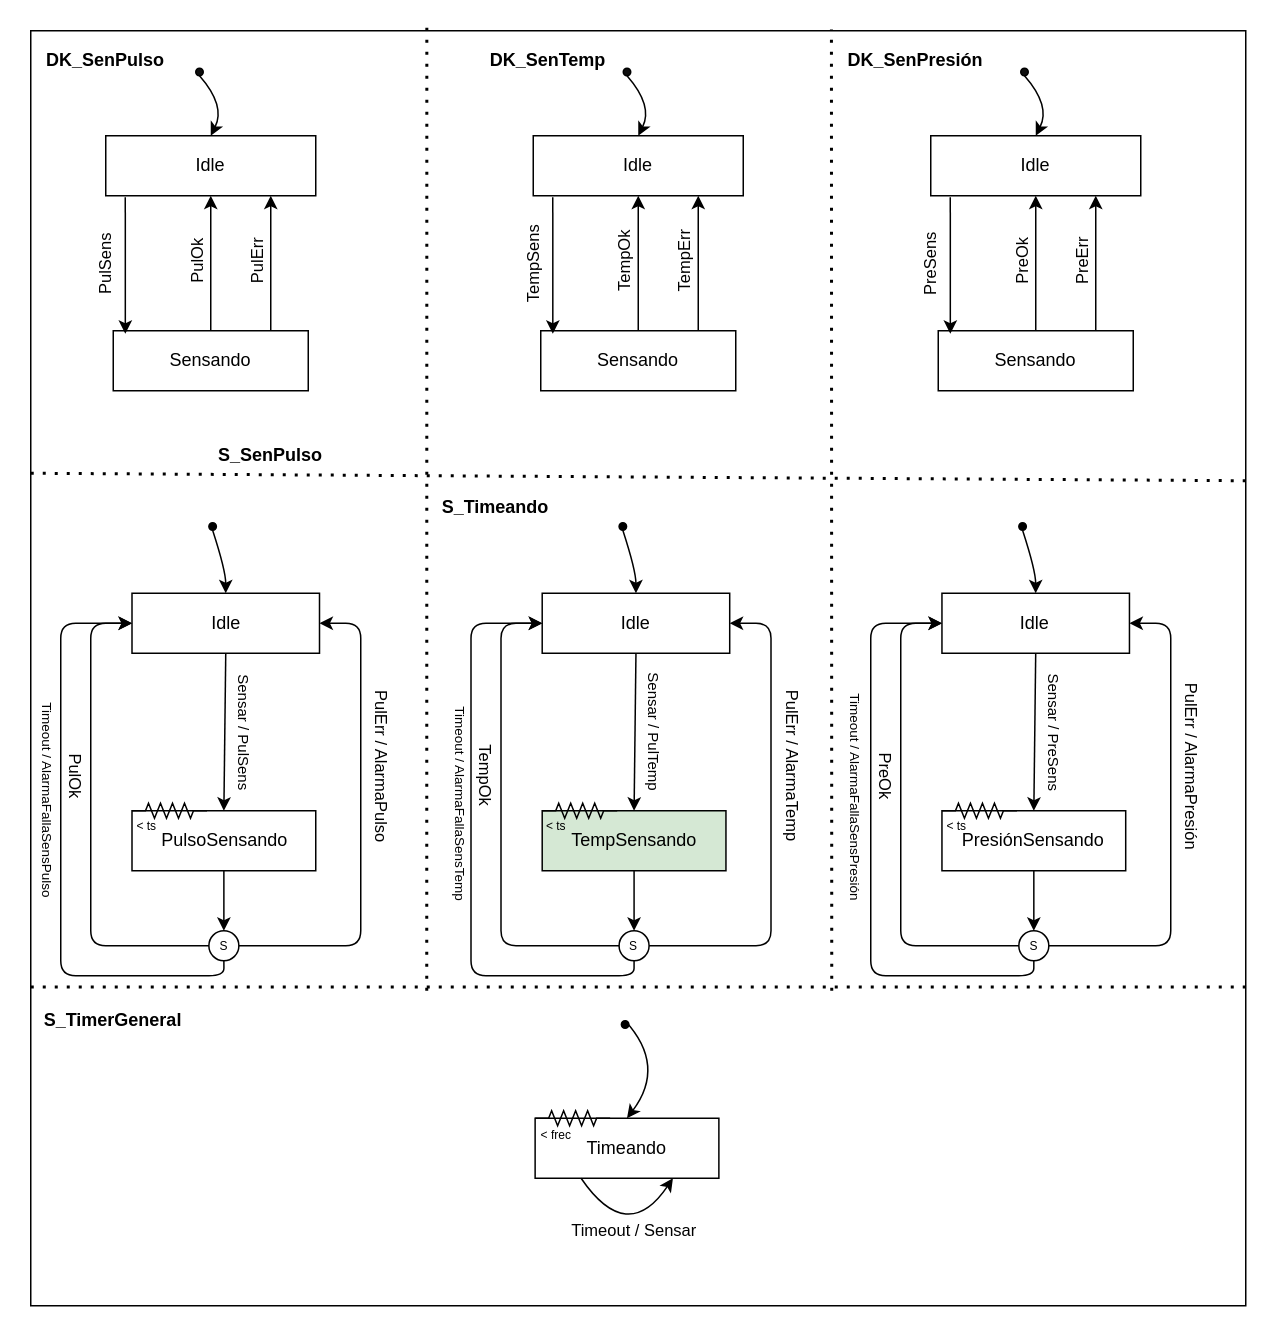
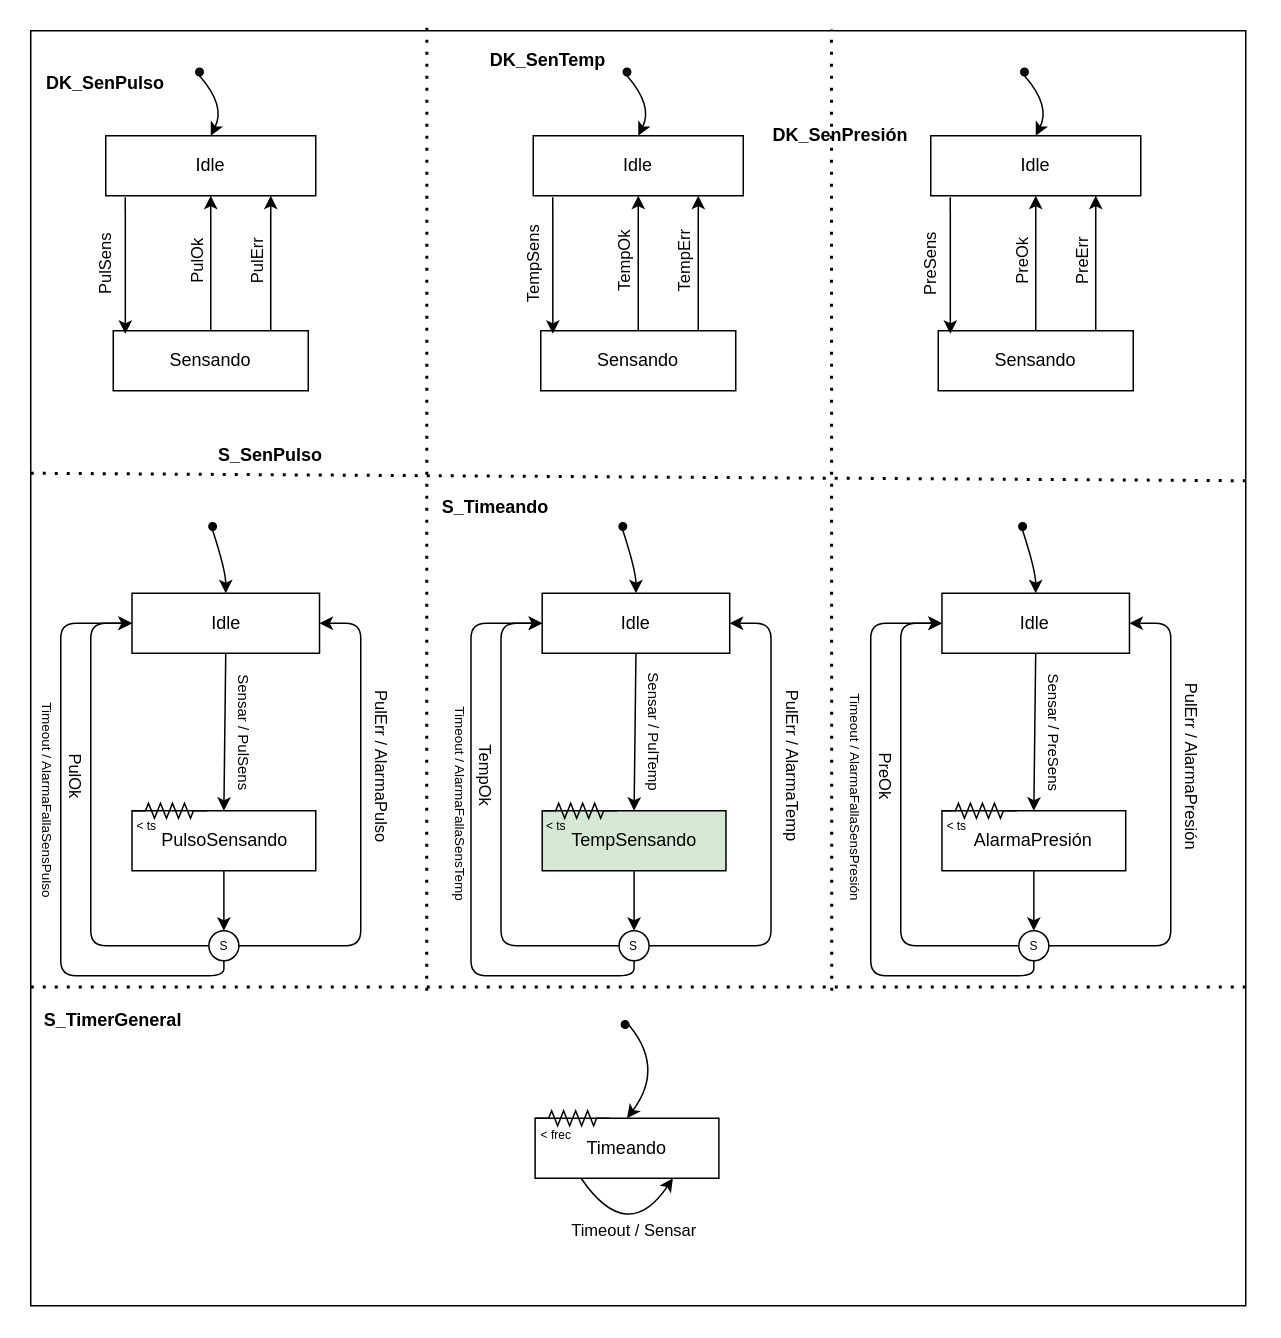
(106, 61) -> (106, 83)
(916, 61) -> (841, 136)
(1034, 841) -> (1034, 841)
